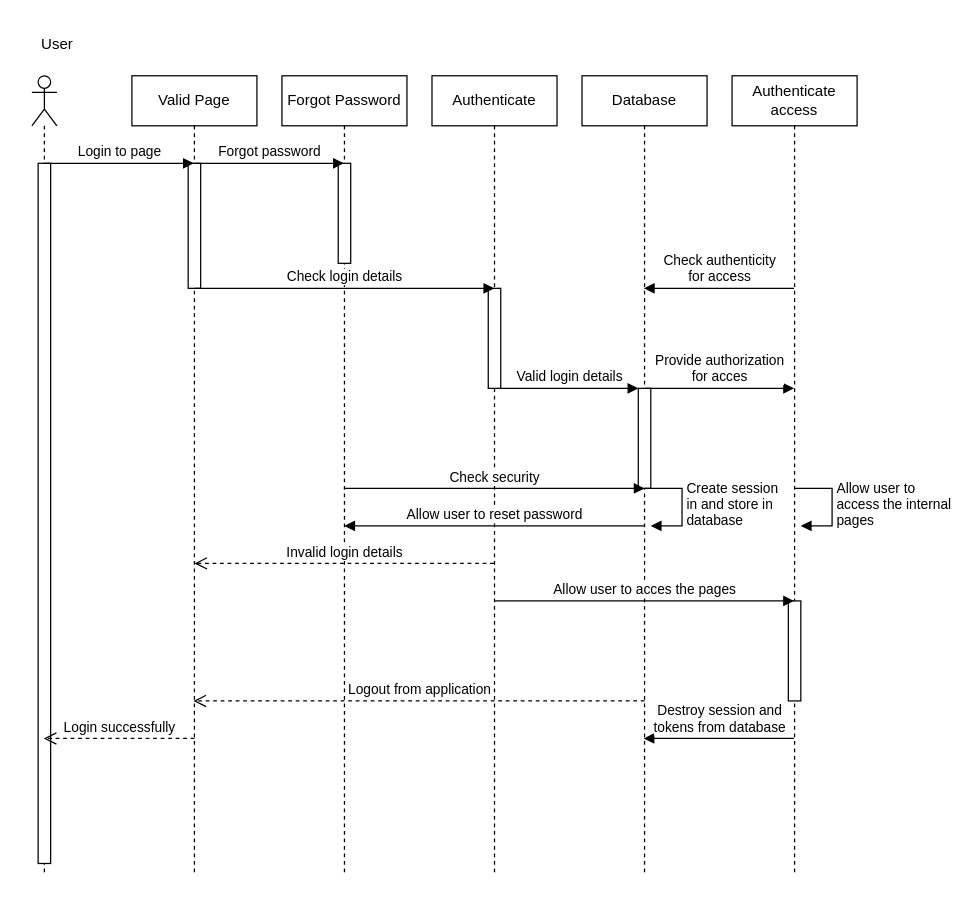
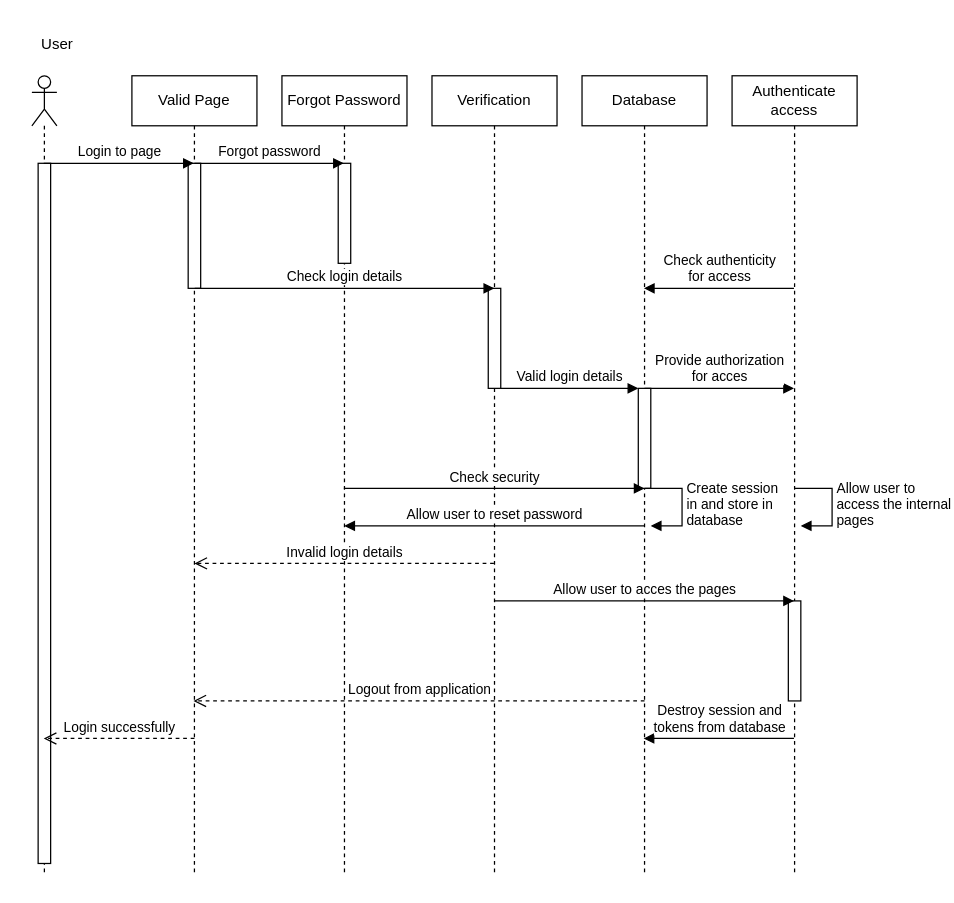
(494, 101) -> (494, 101)
